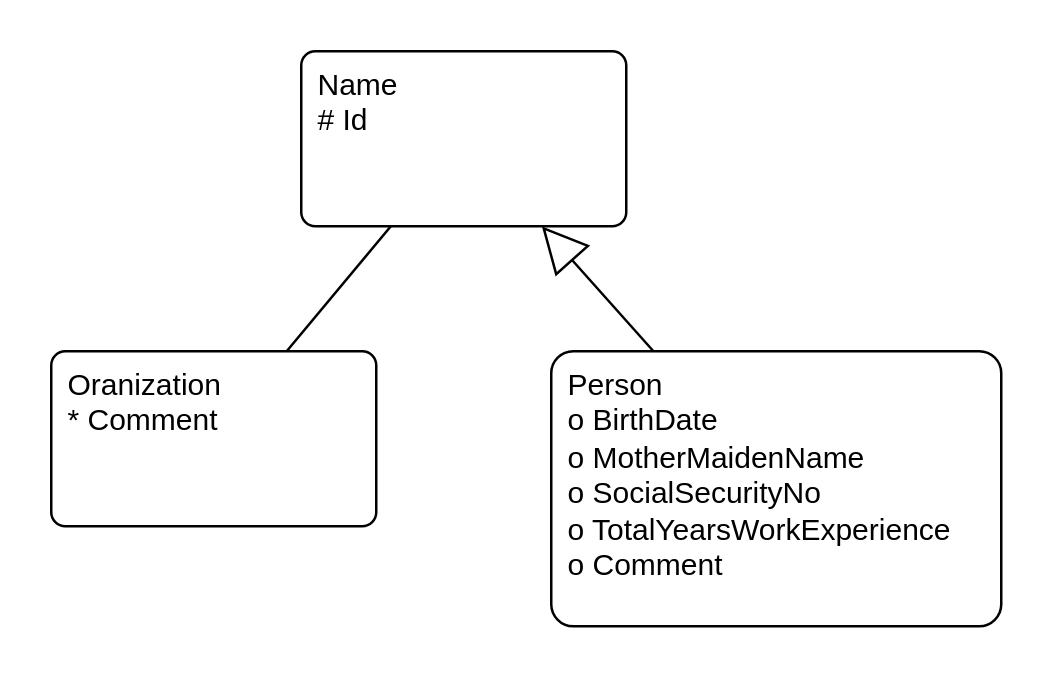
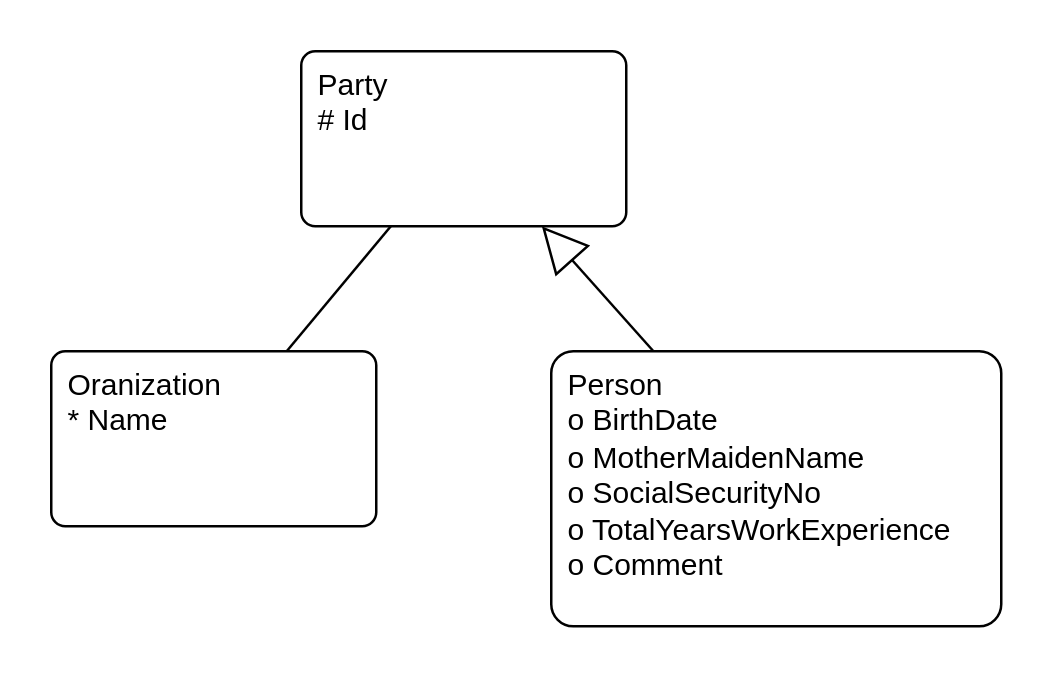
(352, 105) -> (361, 105)
(153, 405) -> (153, 405)
